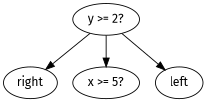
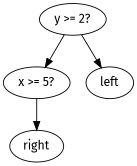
(71, 49) -> (37, 110)
